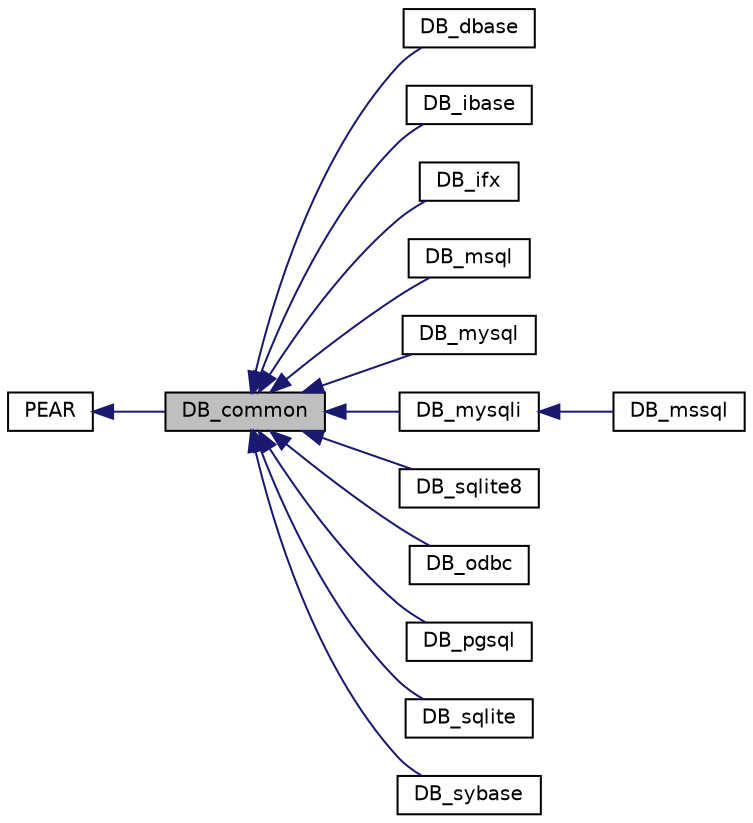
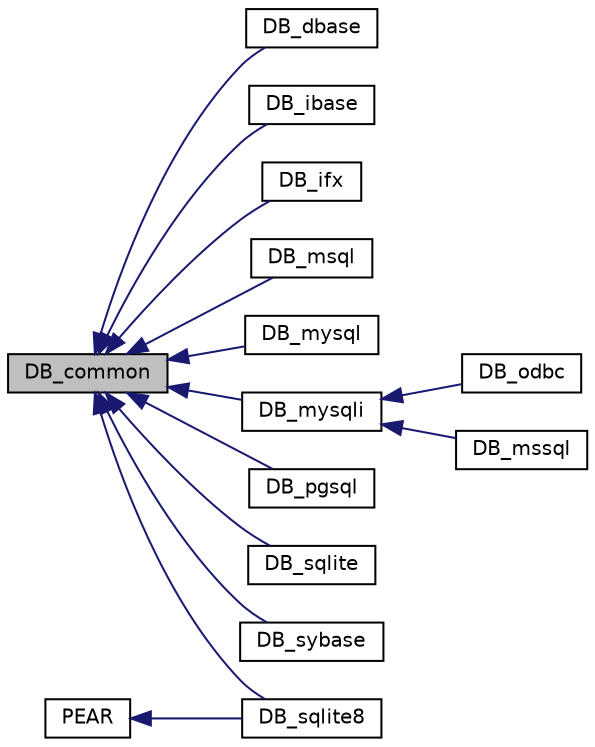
(139, 412) -> (196, 718)
(356, 498) -> (432, 390)
